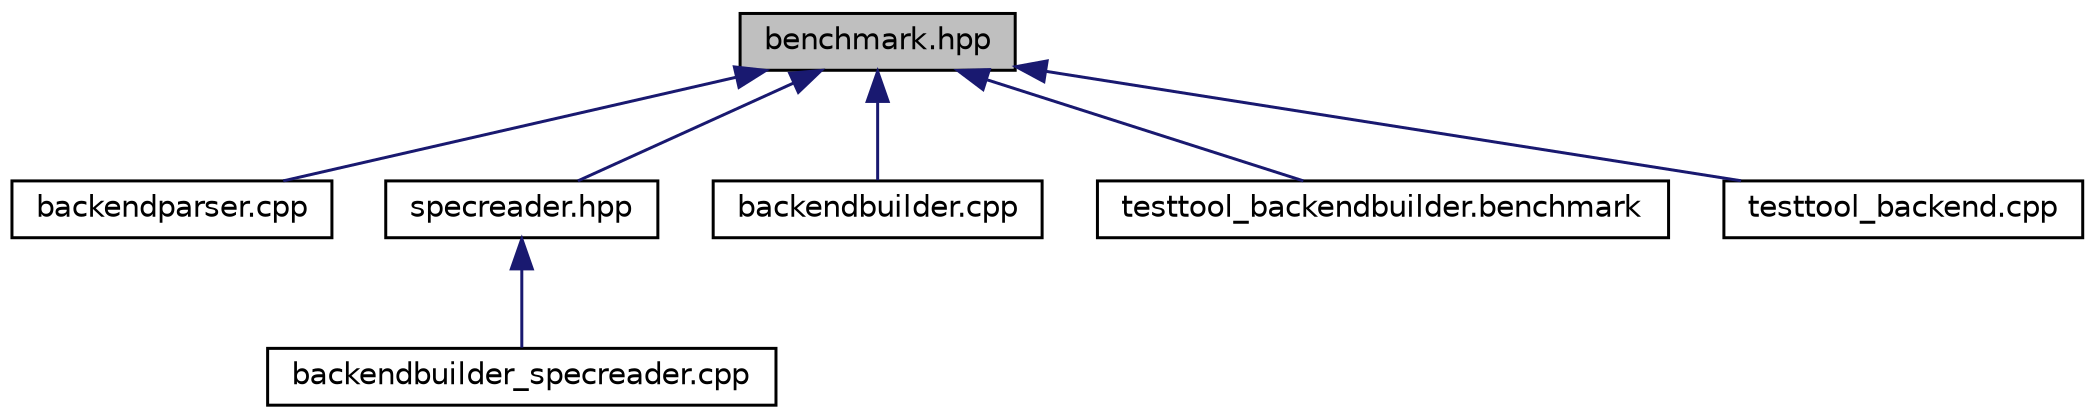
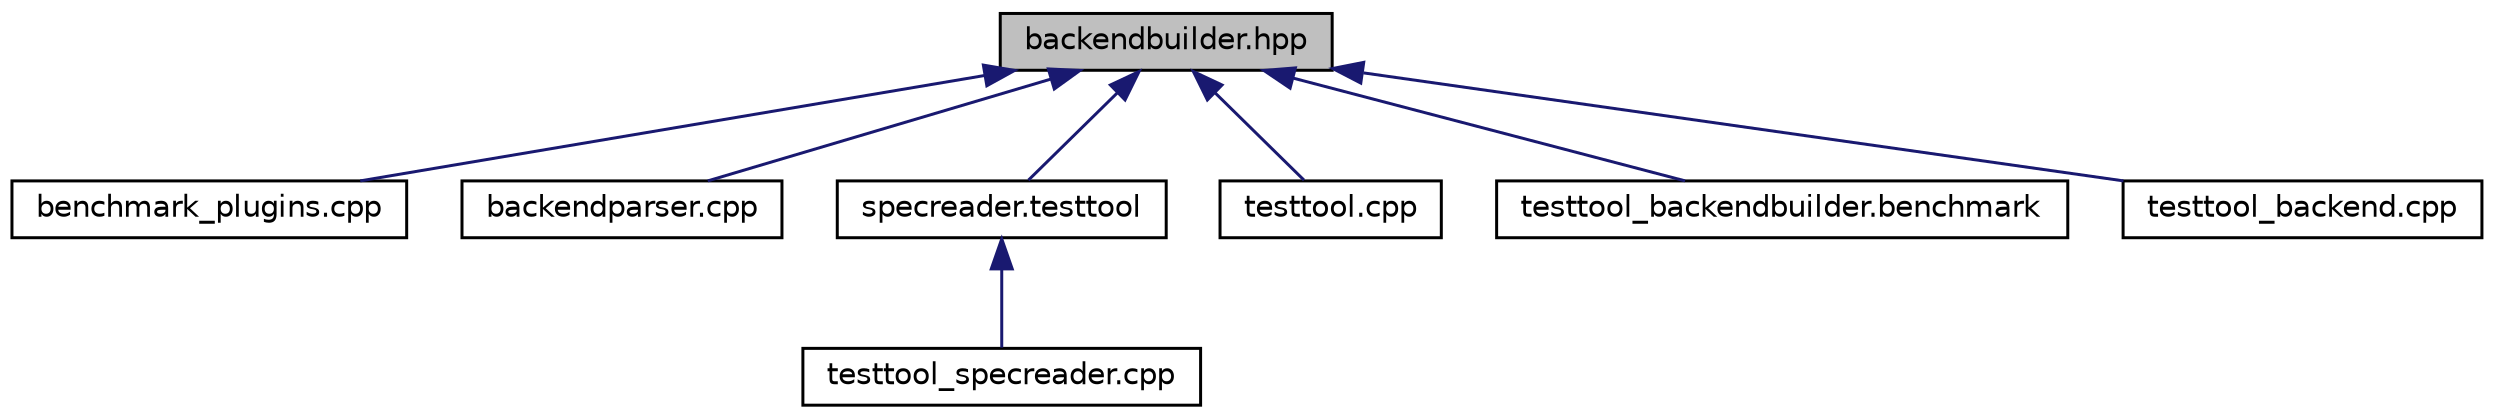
(878, 42) -> (1166, 42)
none -> (209, 209)
(522, 209) -> (1002, 209)
(878, 209) -> (1331, 209)
(522, 377) -> (1002, 377)
